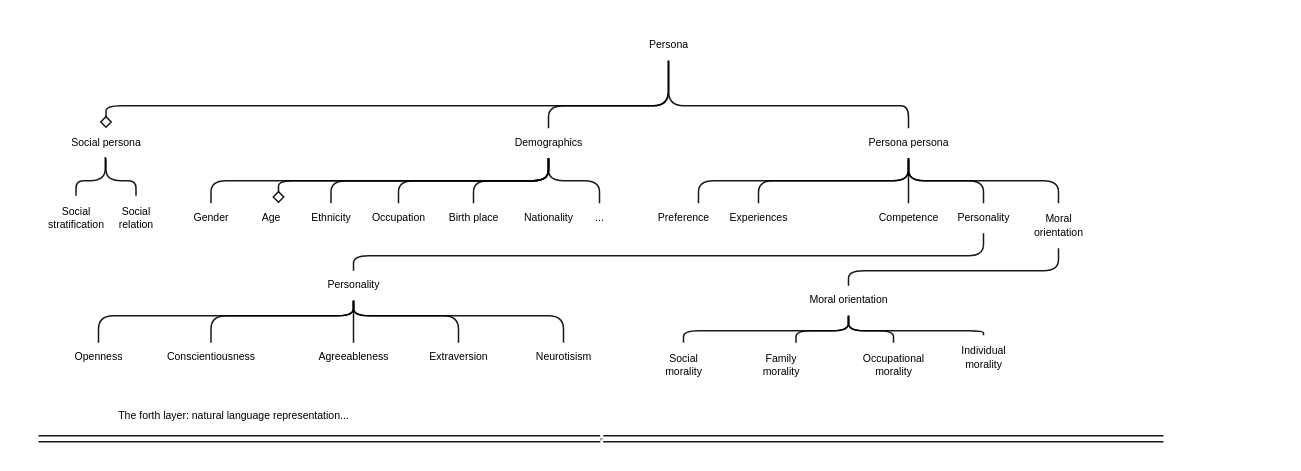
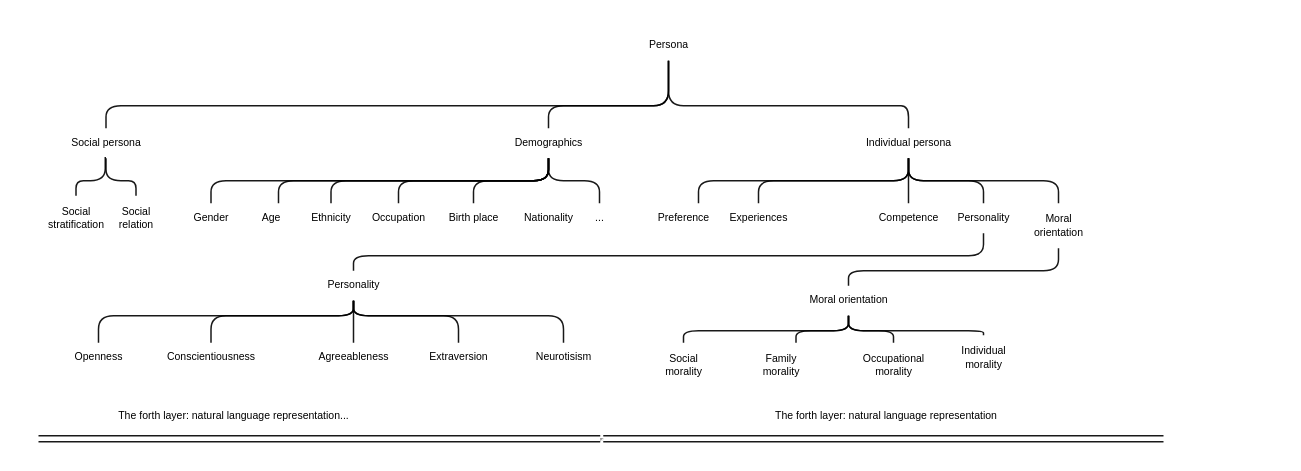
(106, 109) -> (106, 117)
(909, 143) -> (909, 143)
(278, 185) -> (278, 193)
none -> (886, 416)
